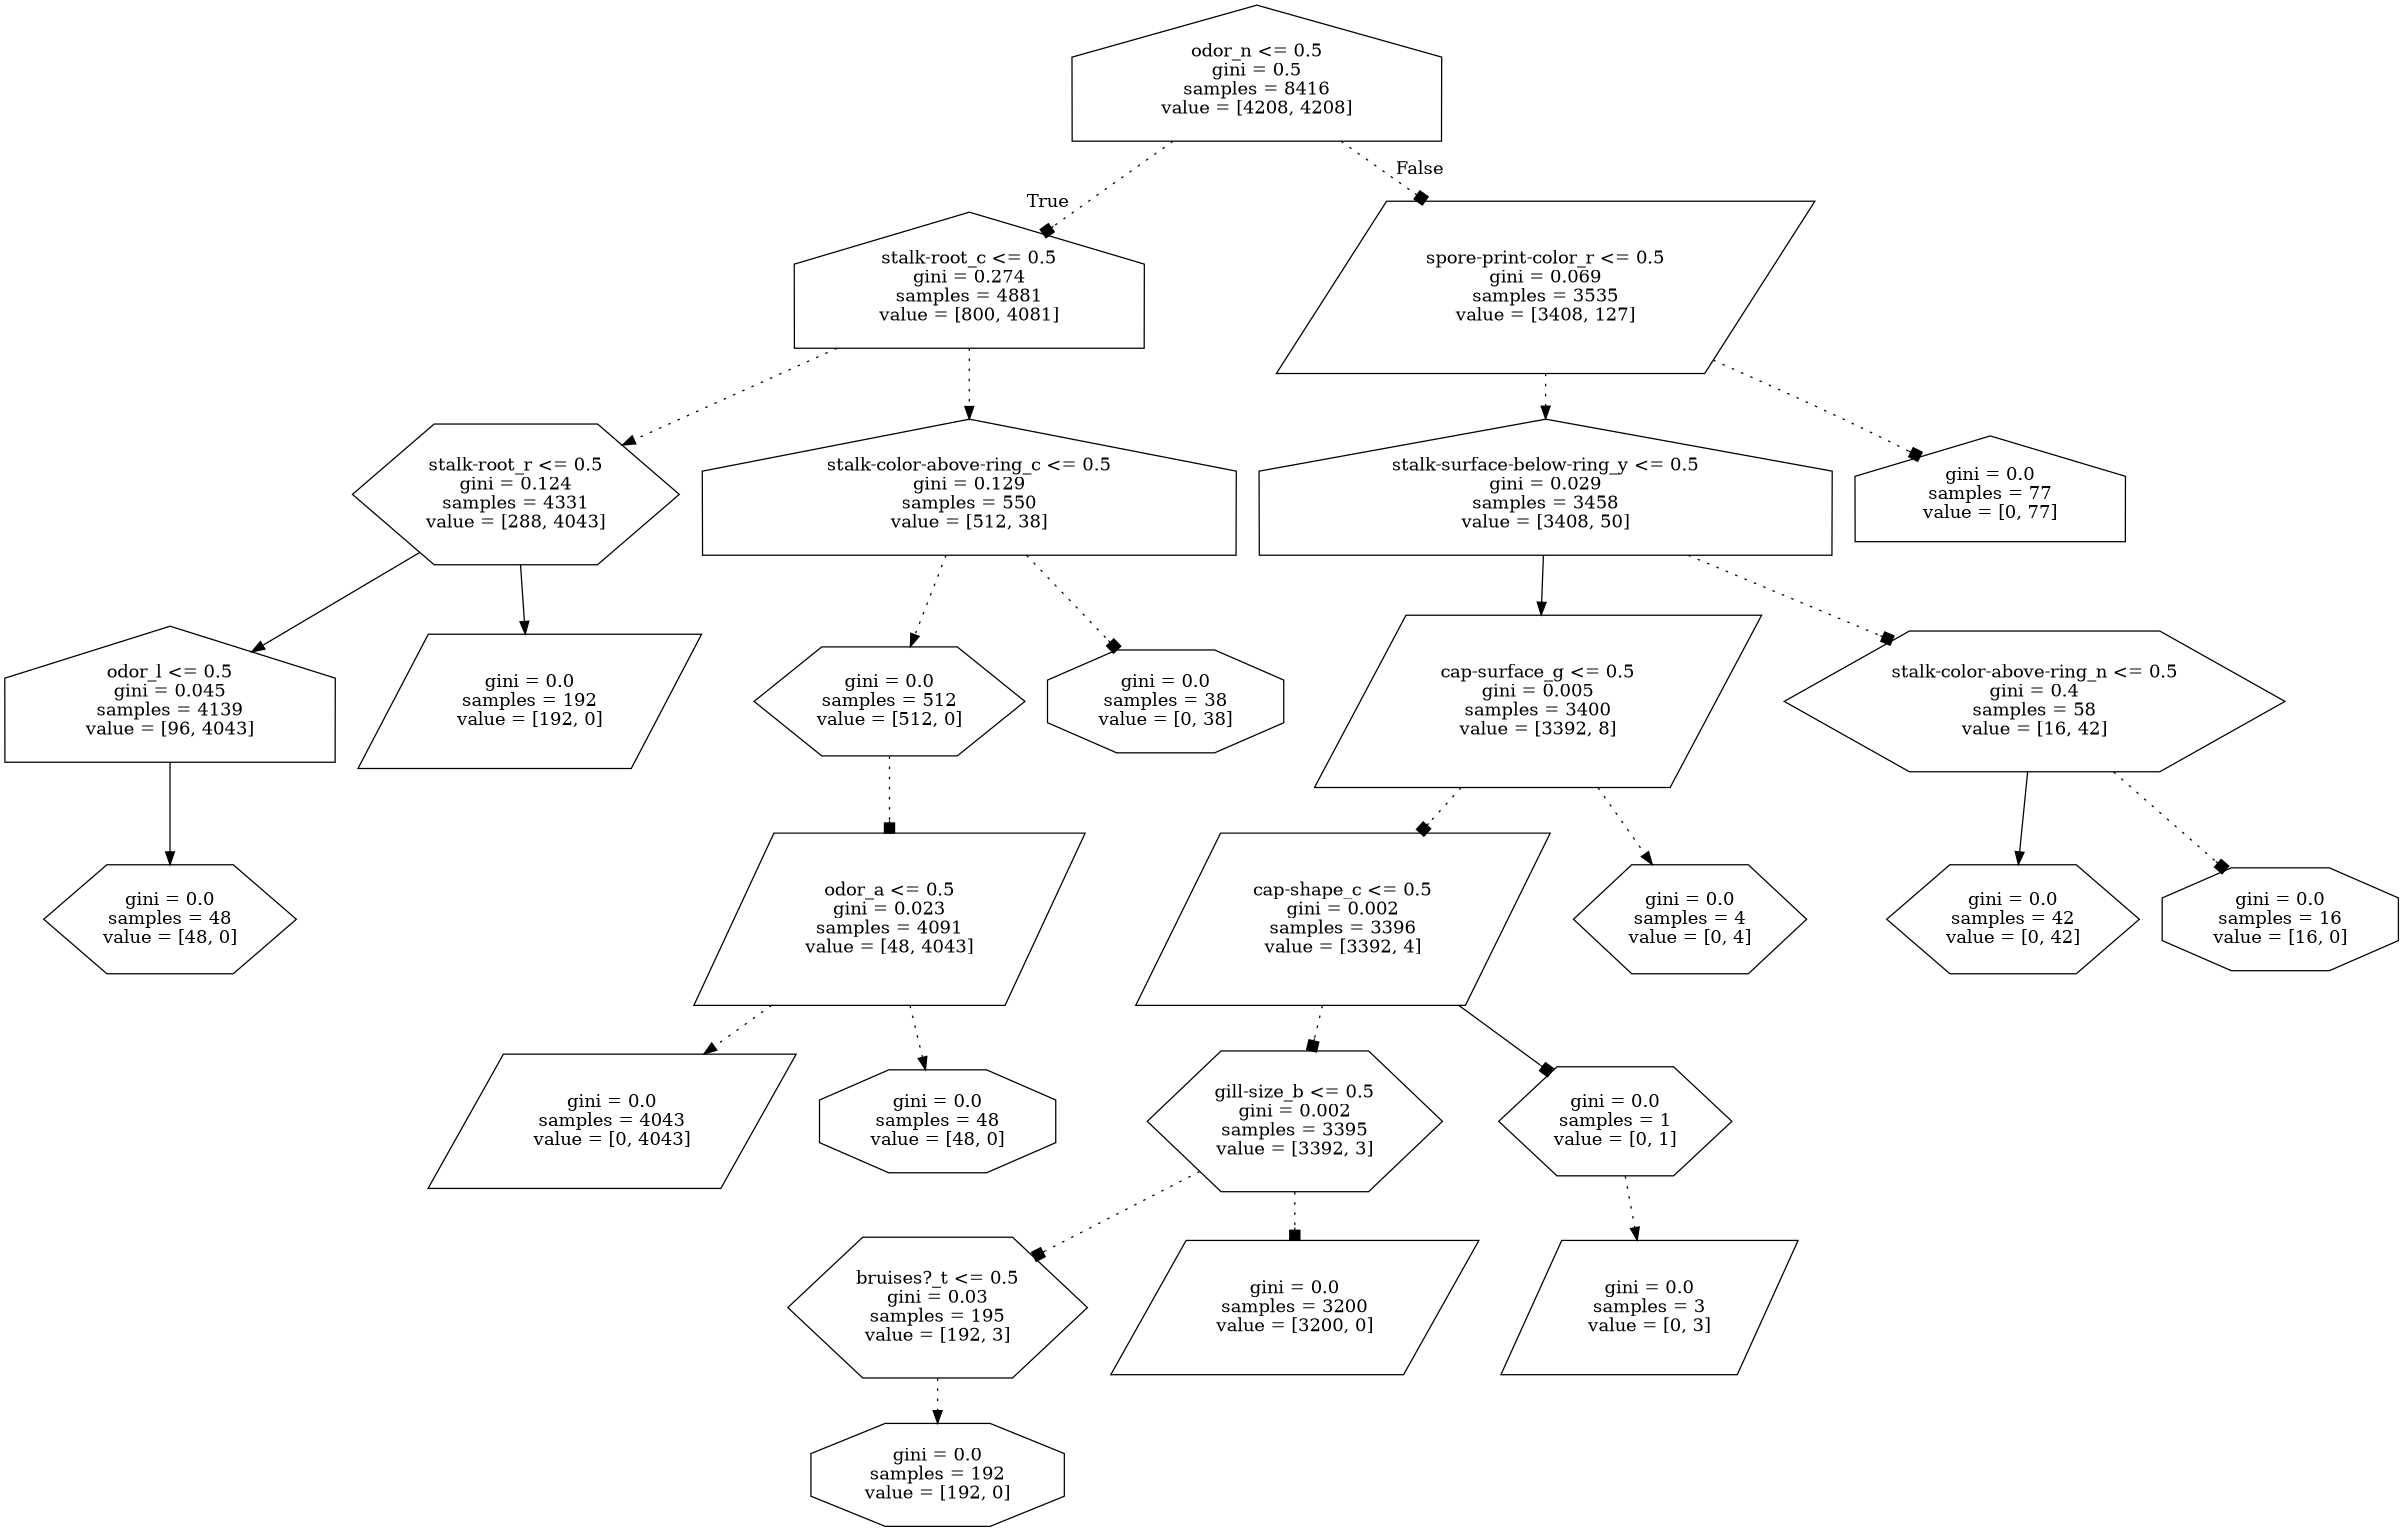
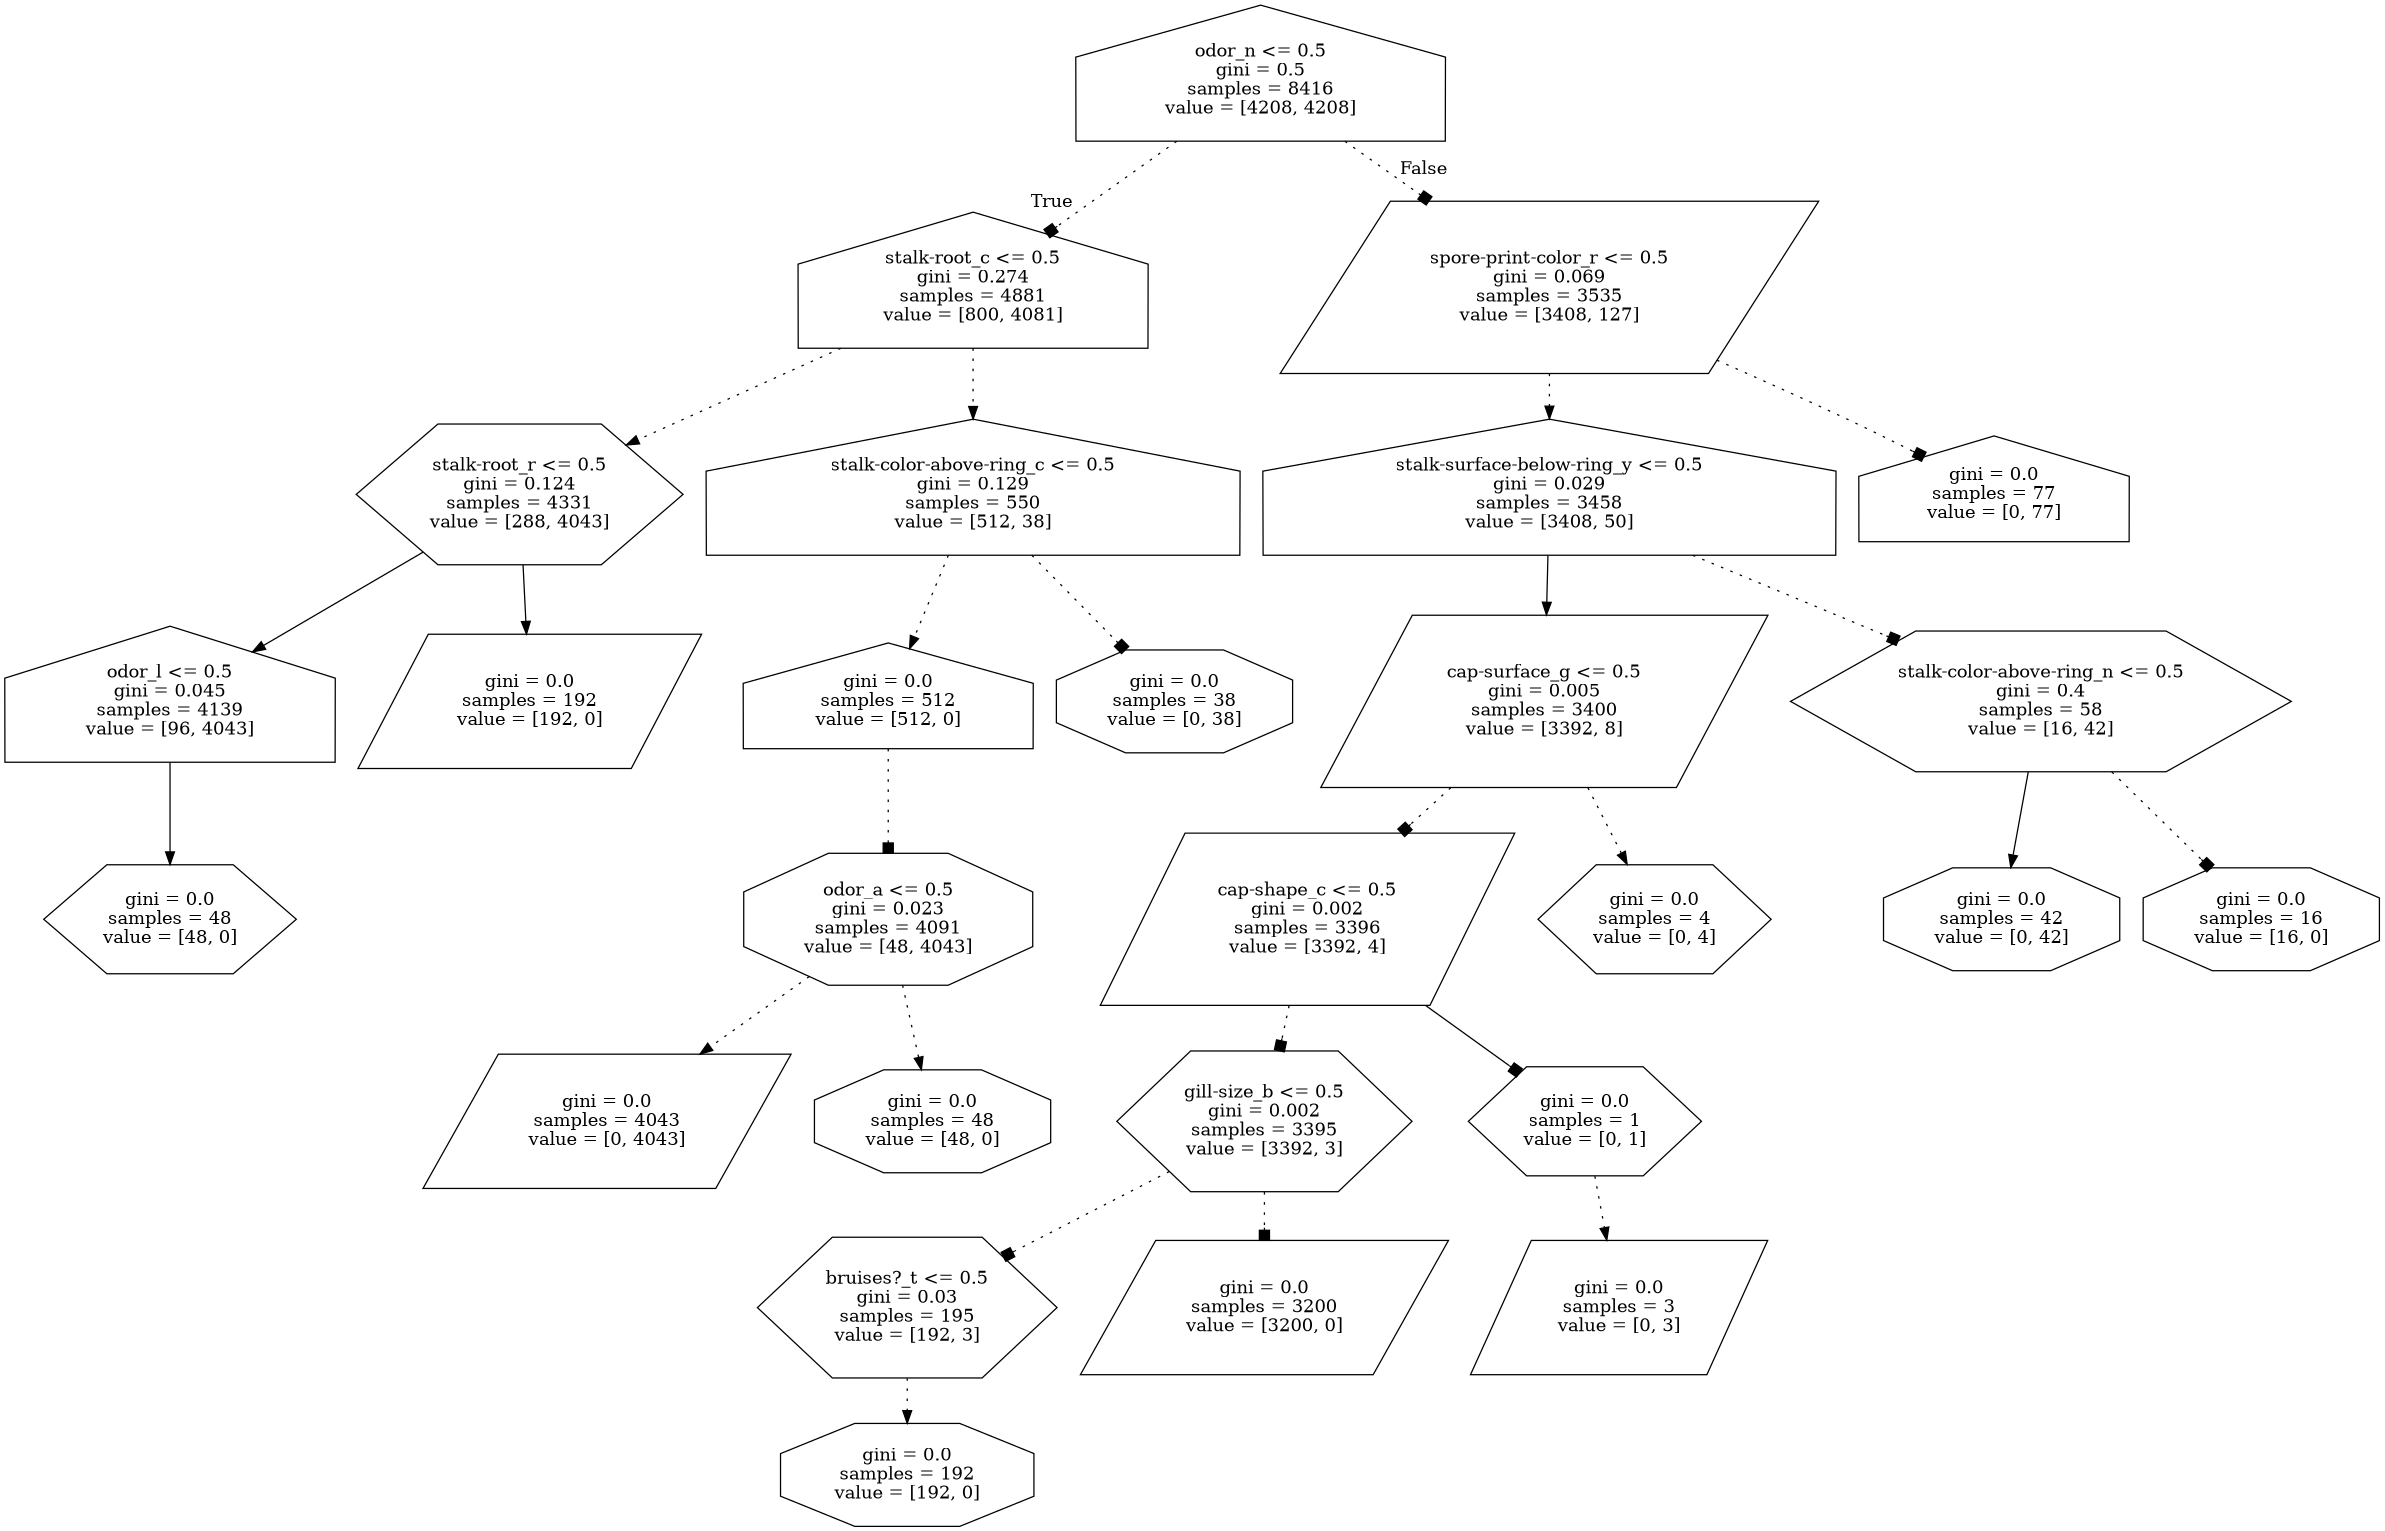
(889, 701) -> (888, 701)
(889, 919) -> (888, 919)
(2013, 919) -> (2002, 919)
